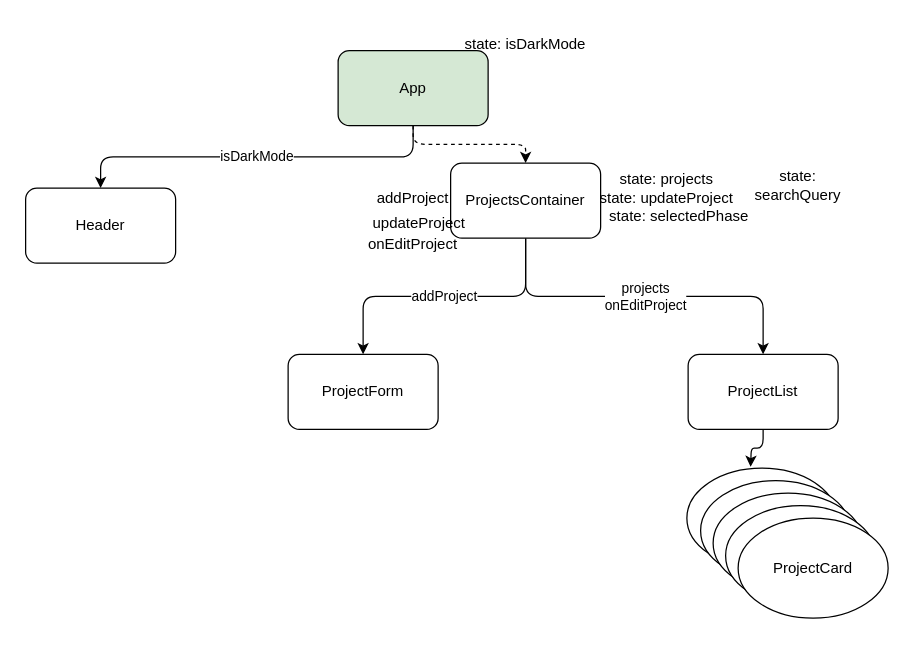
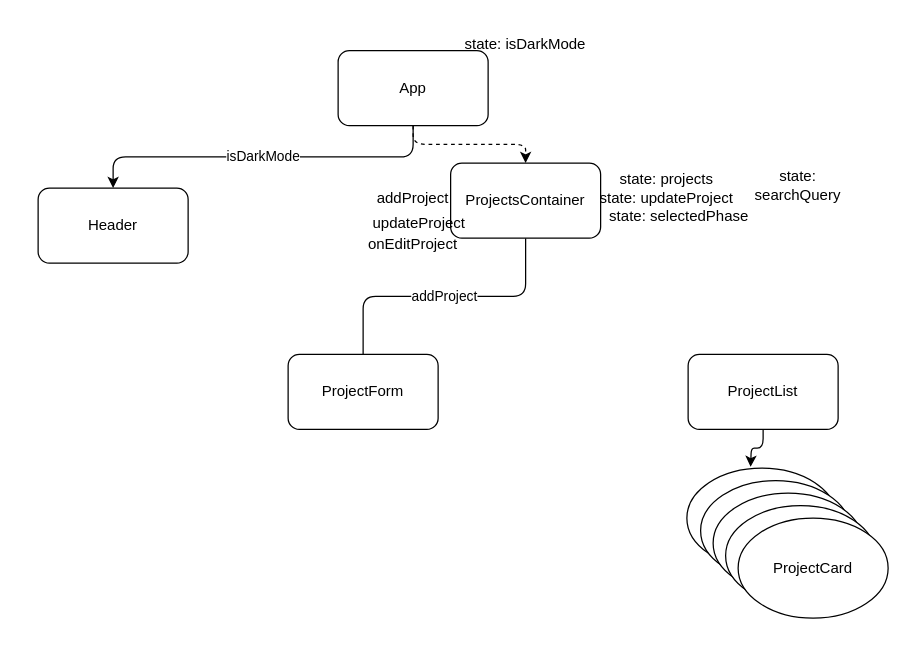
(413, 88) -> (413, 88)
(101, 226) -> (113, 226)
(743, 296) -> none
(363, 344) -> (363, 347)
